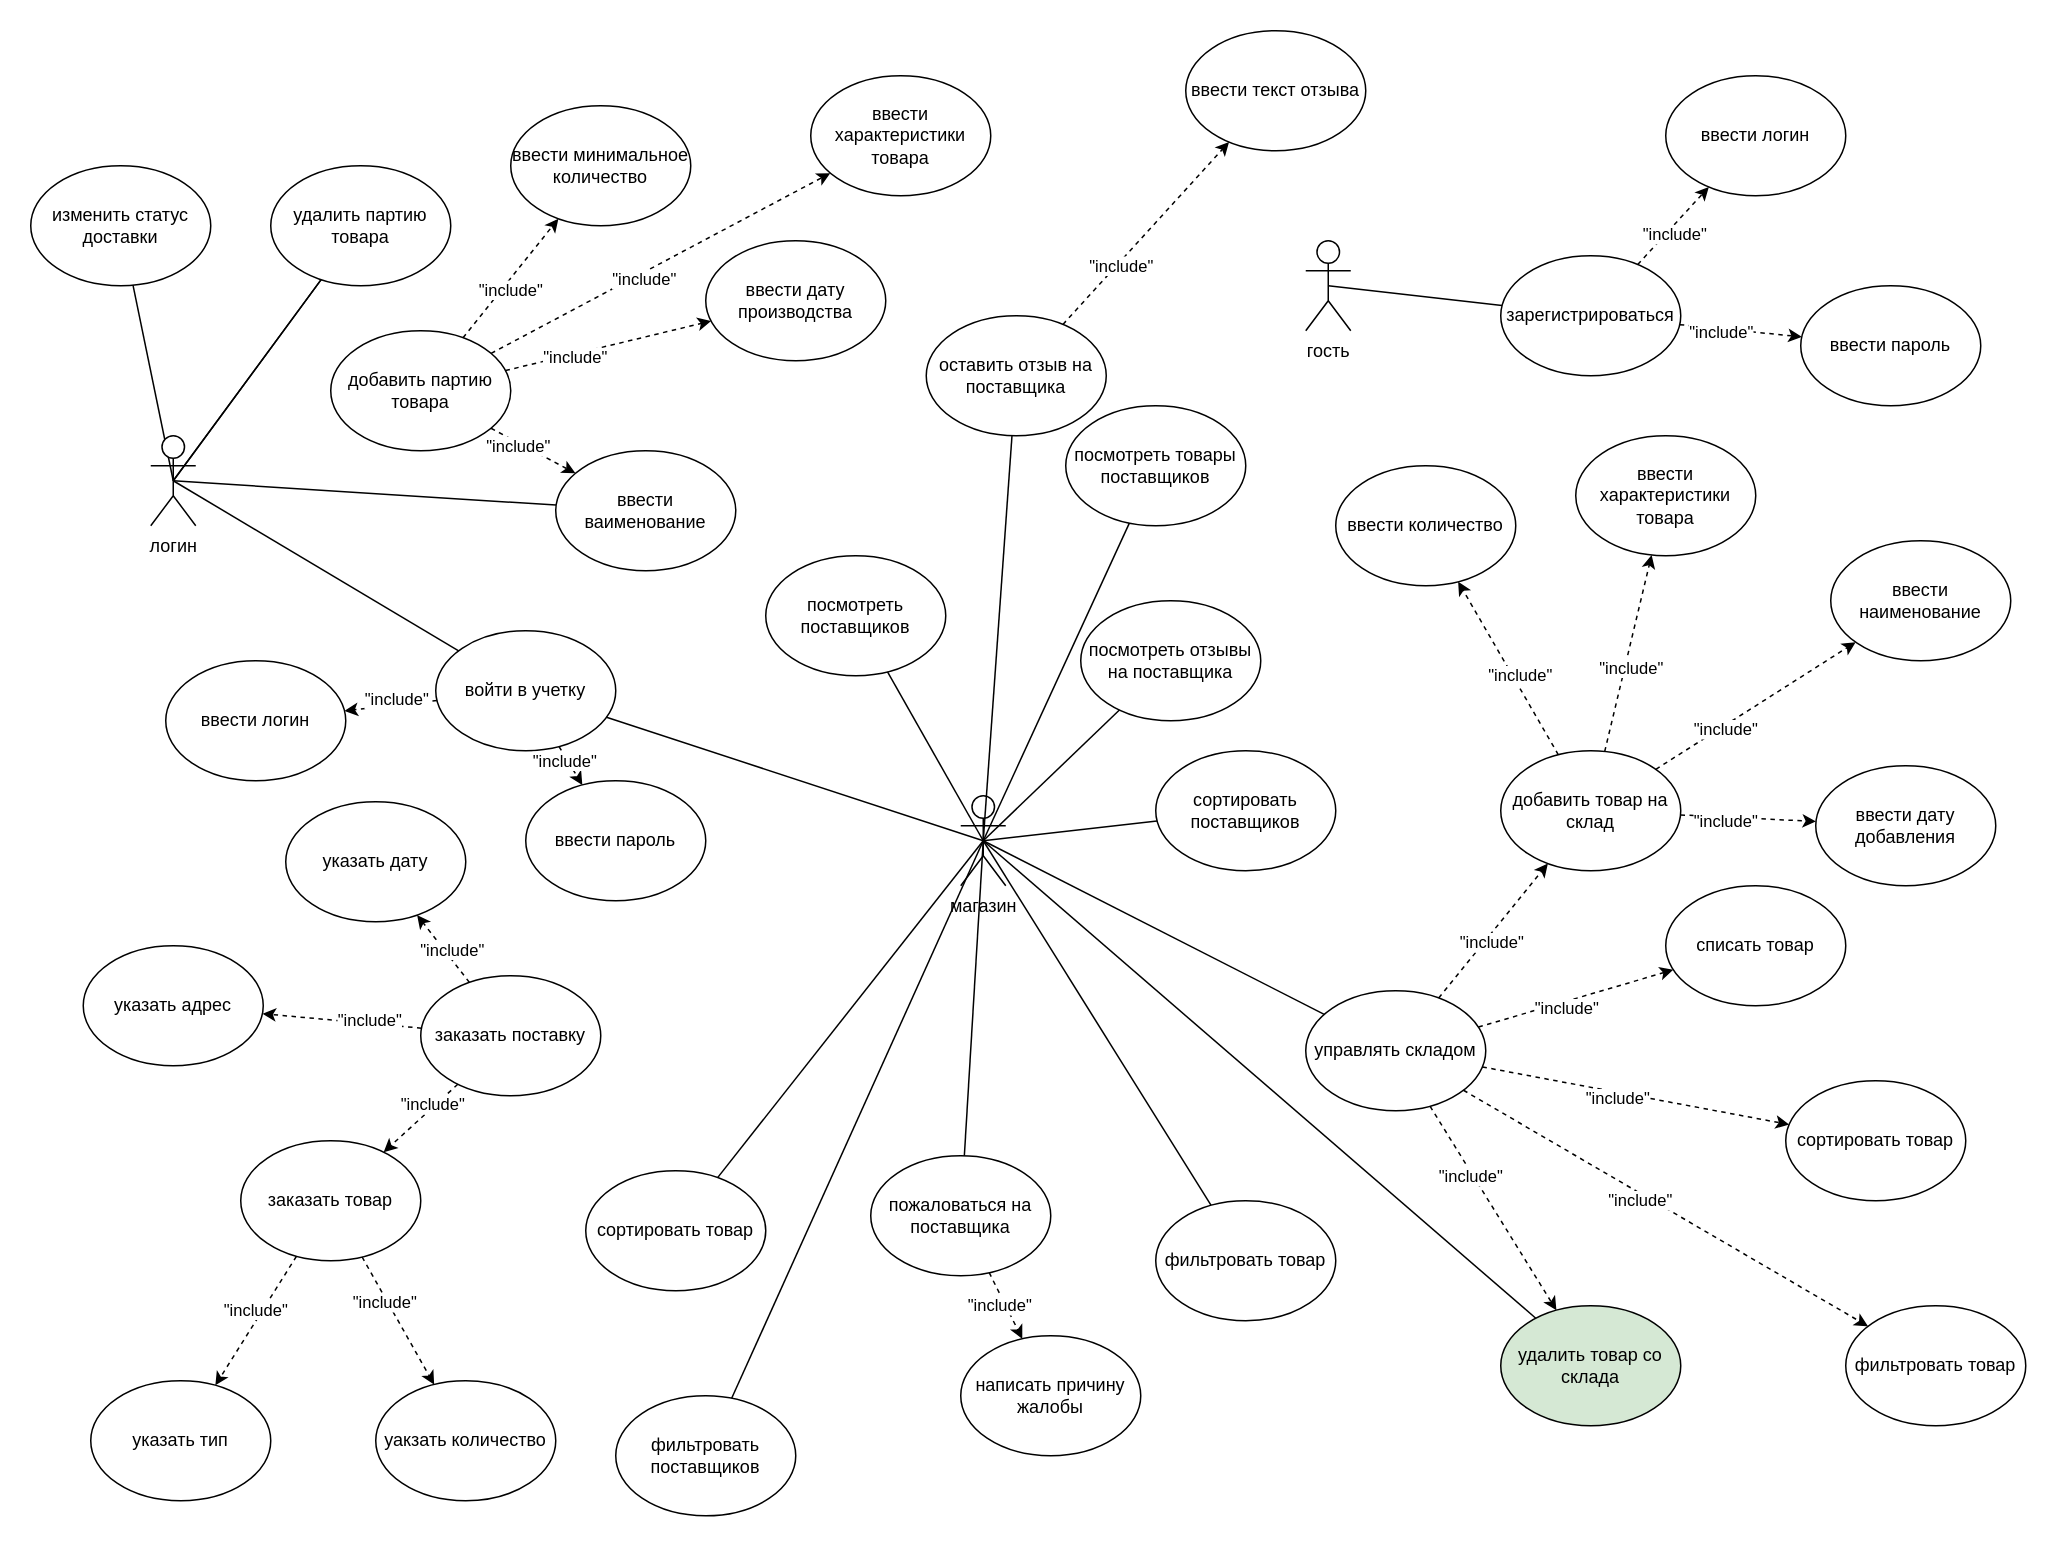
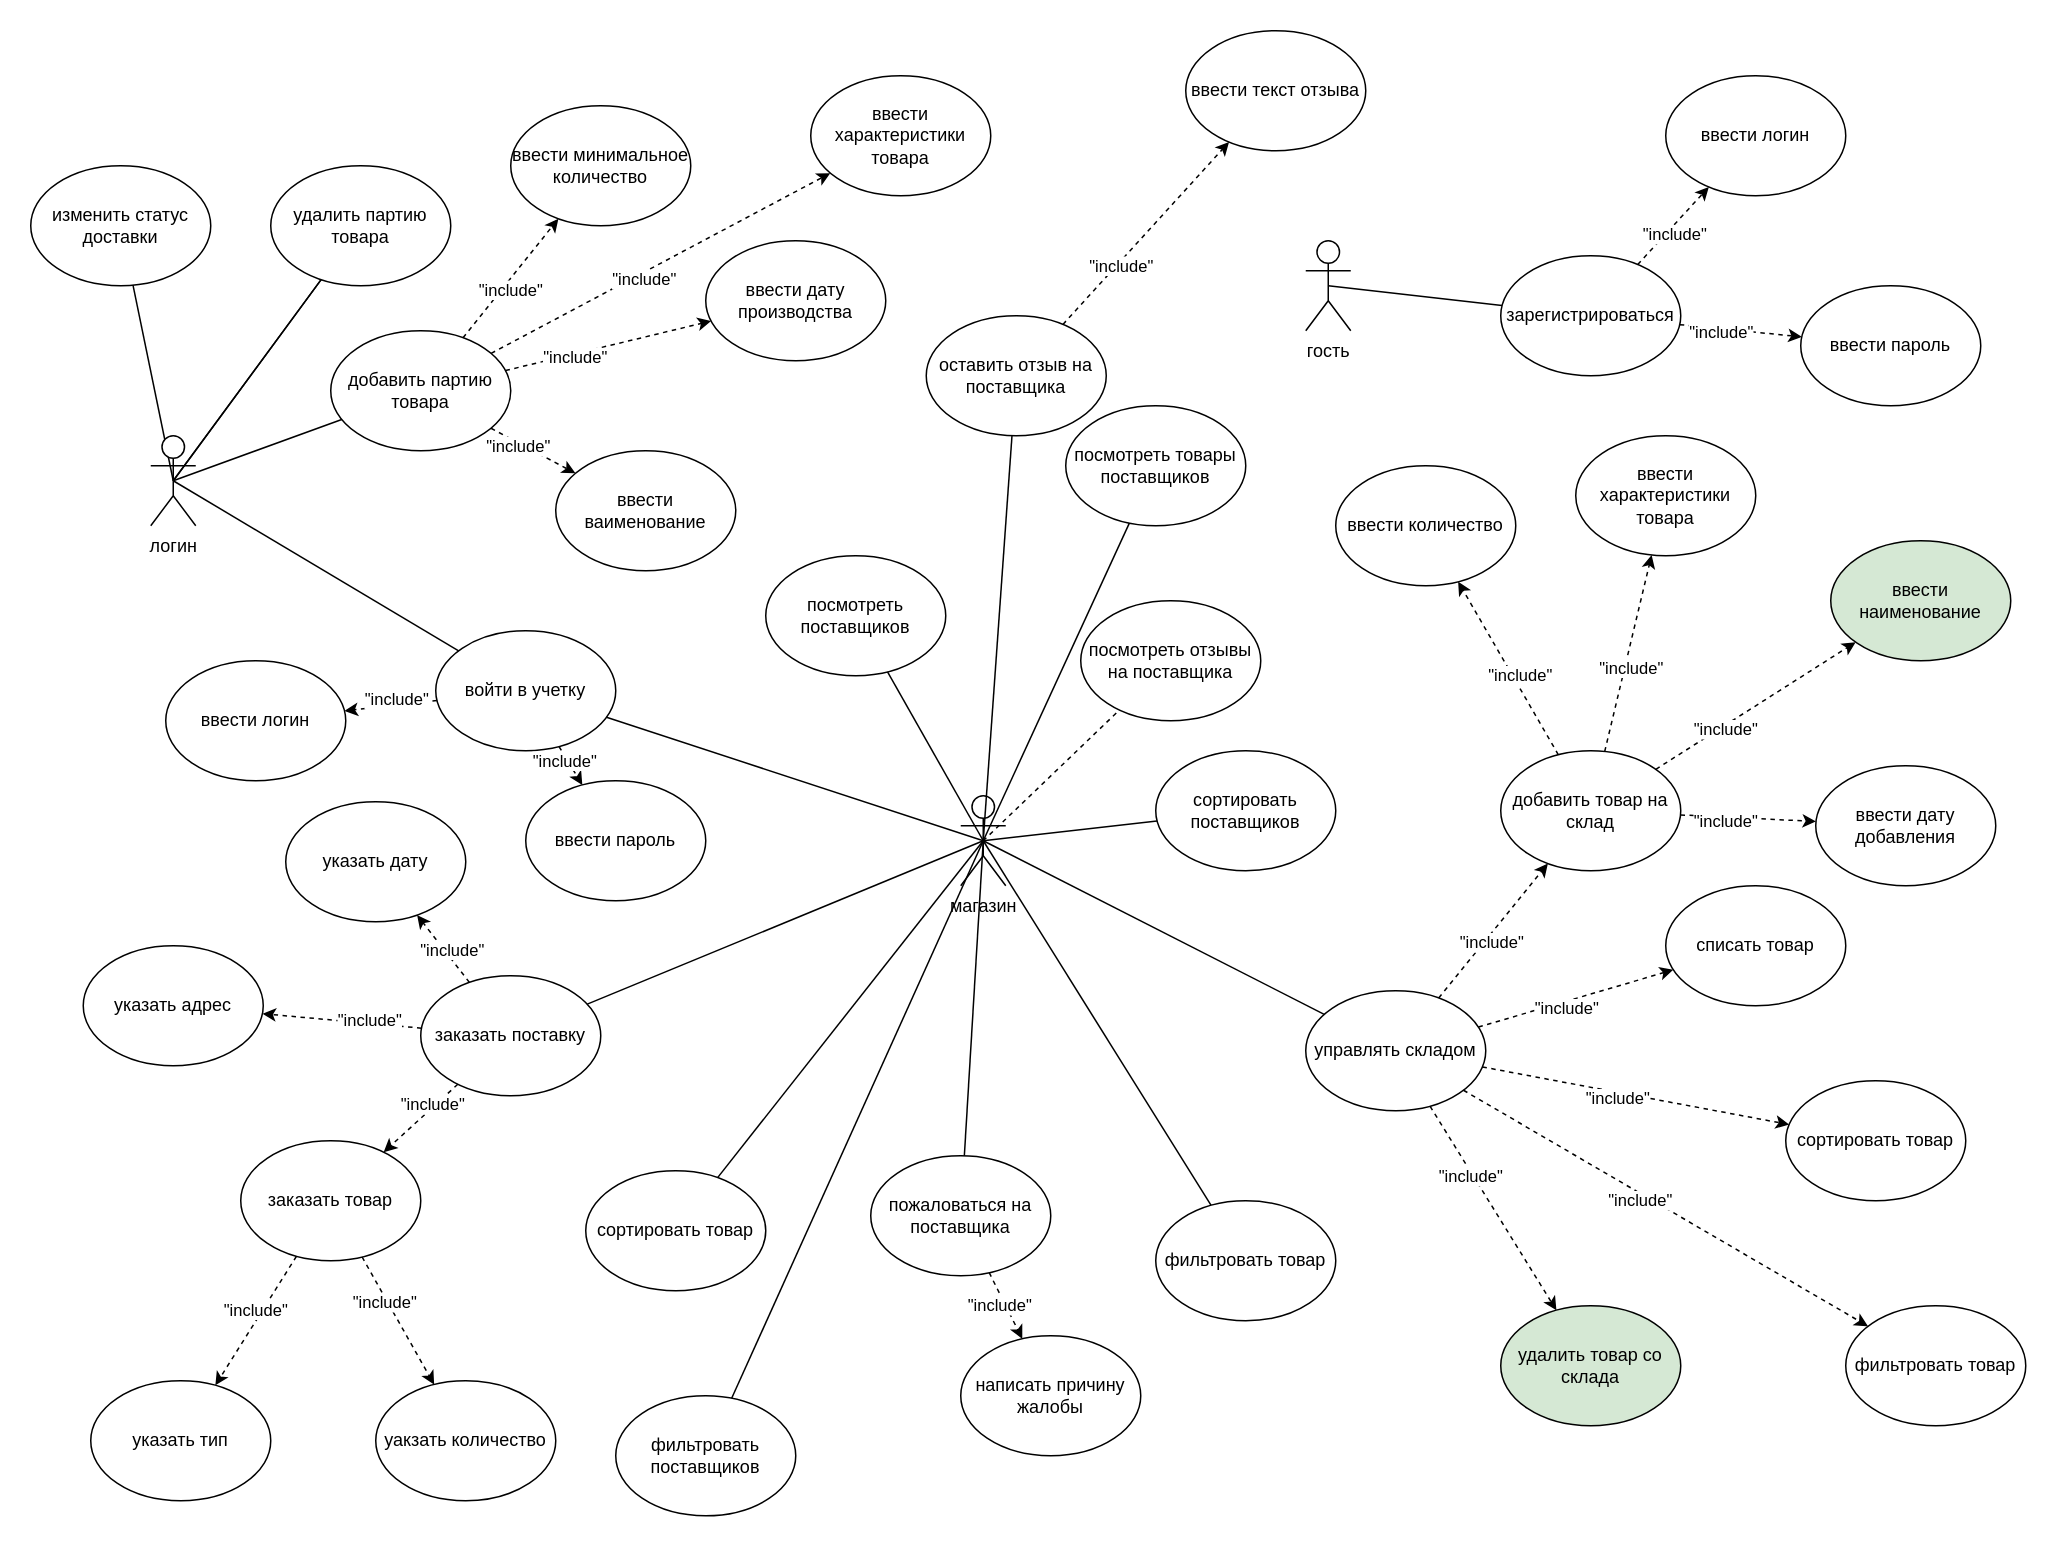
(368, 493) -> (267, 446)
(1921, 601) -> (1921, 601)
(1054, 773) -> (1054, 773)
(1265, 1084) -> (783, 924)
